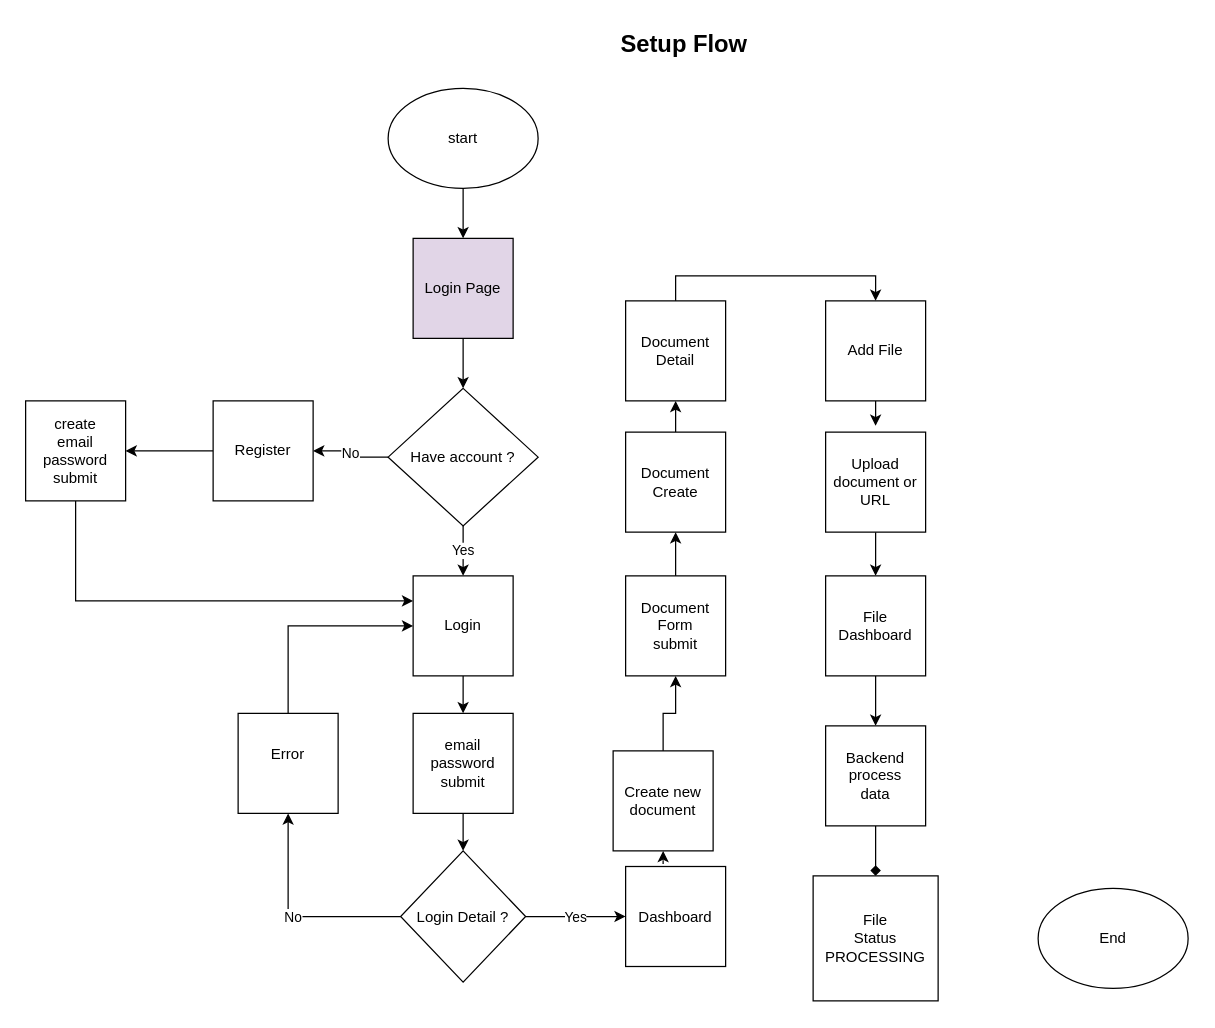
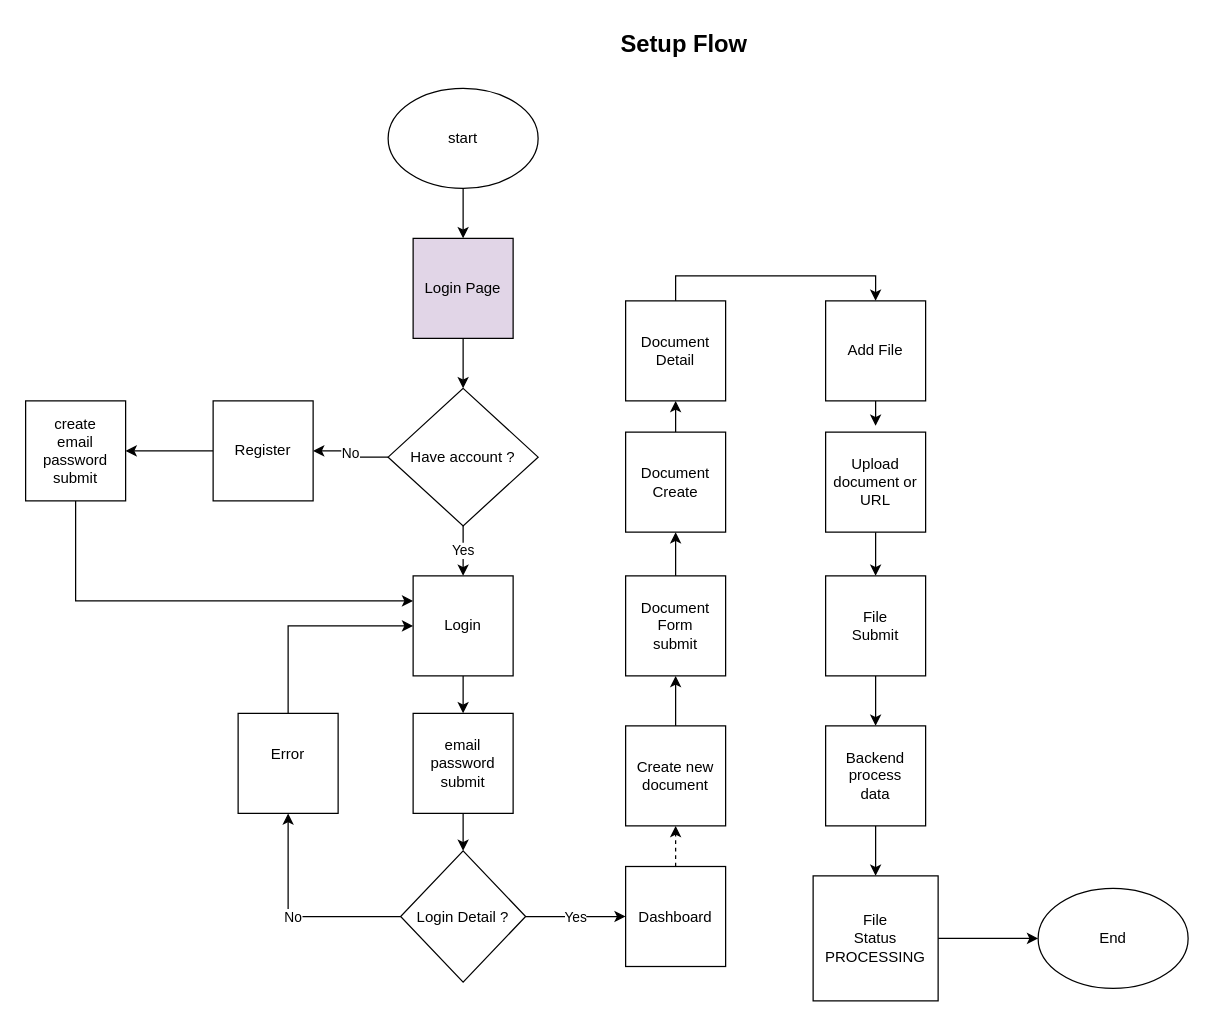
(876, 626) -> (876, 626)
(663, 801) -> (676, 776)
(876, 865) -> (876, 866)
none -> (984, 938)
